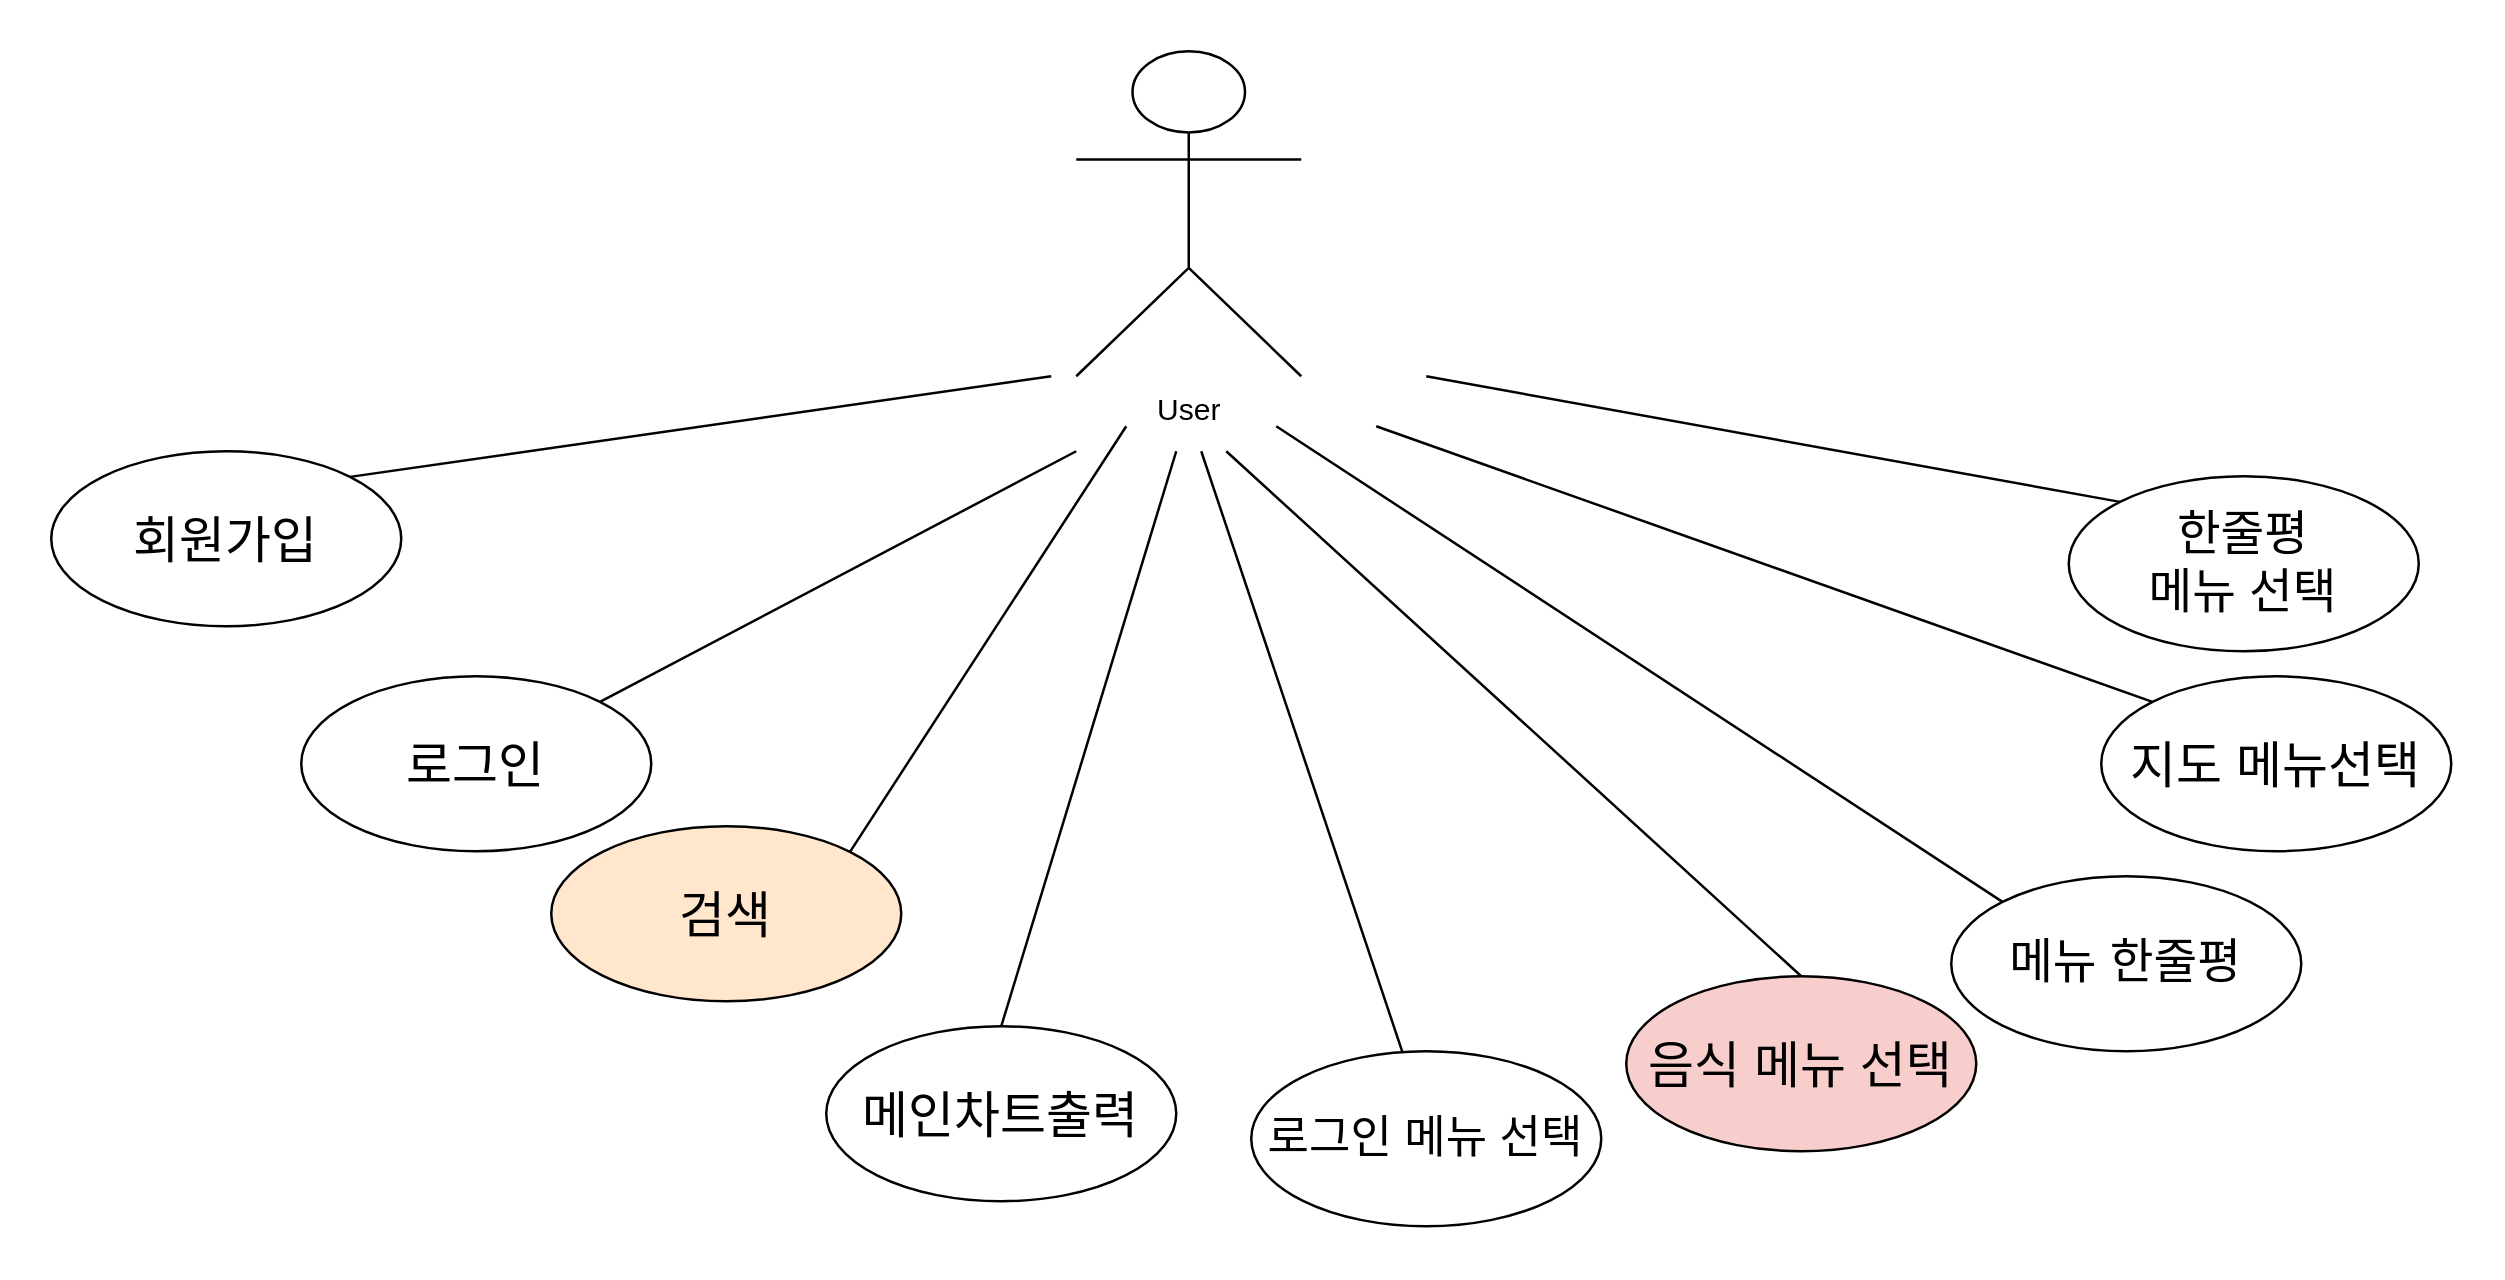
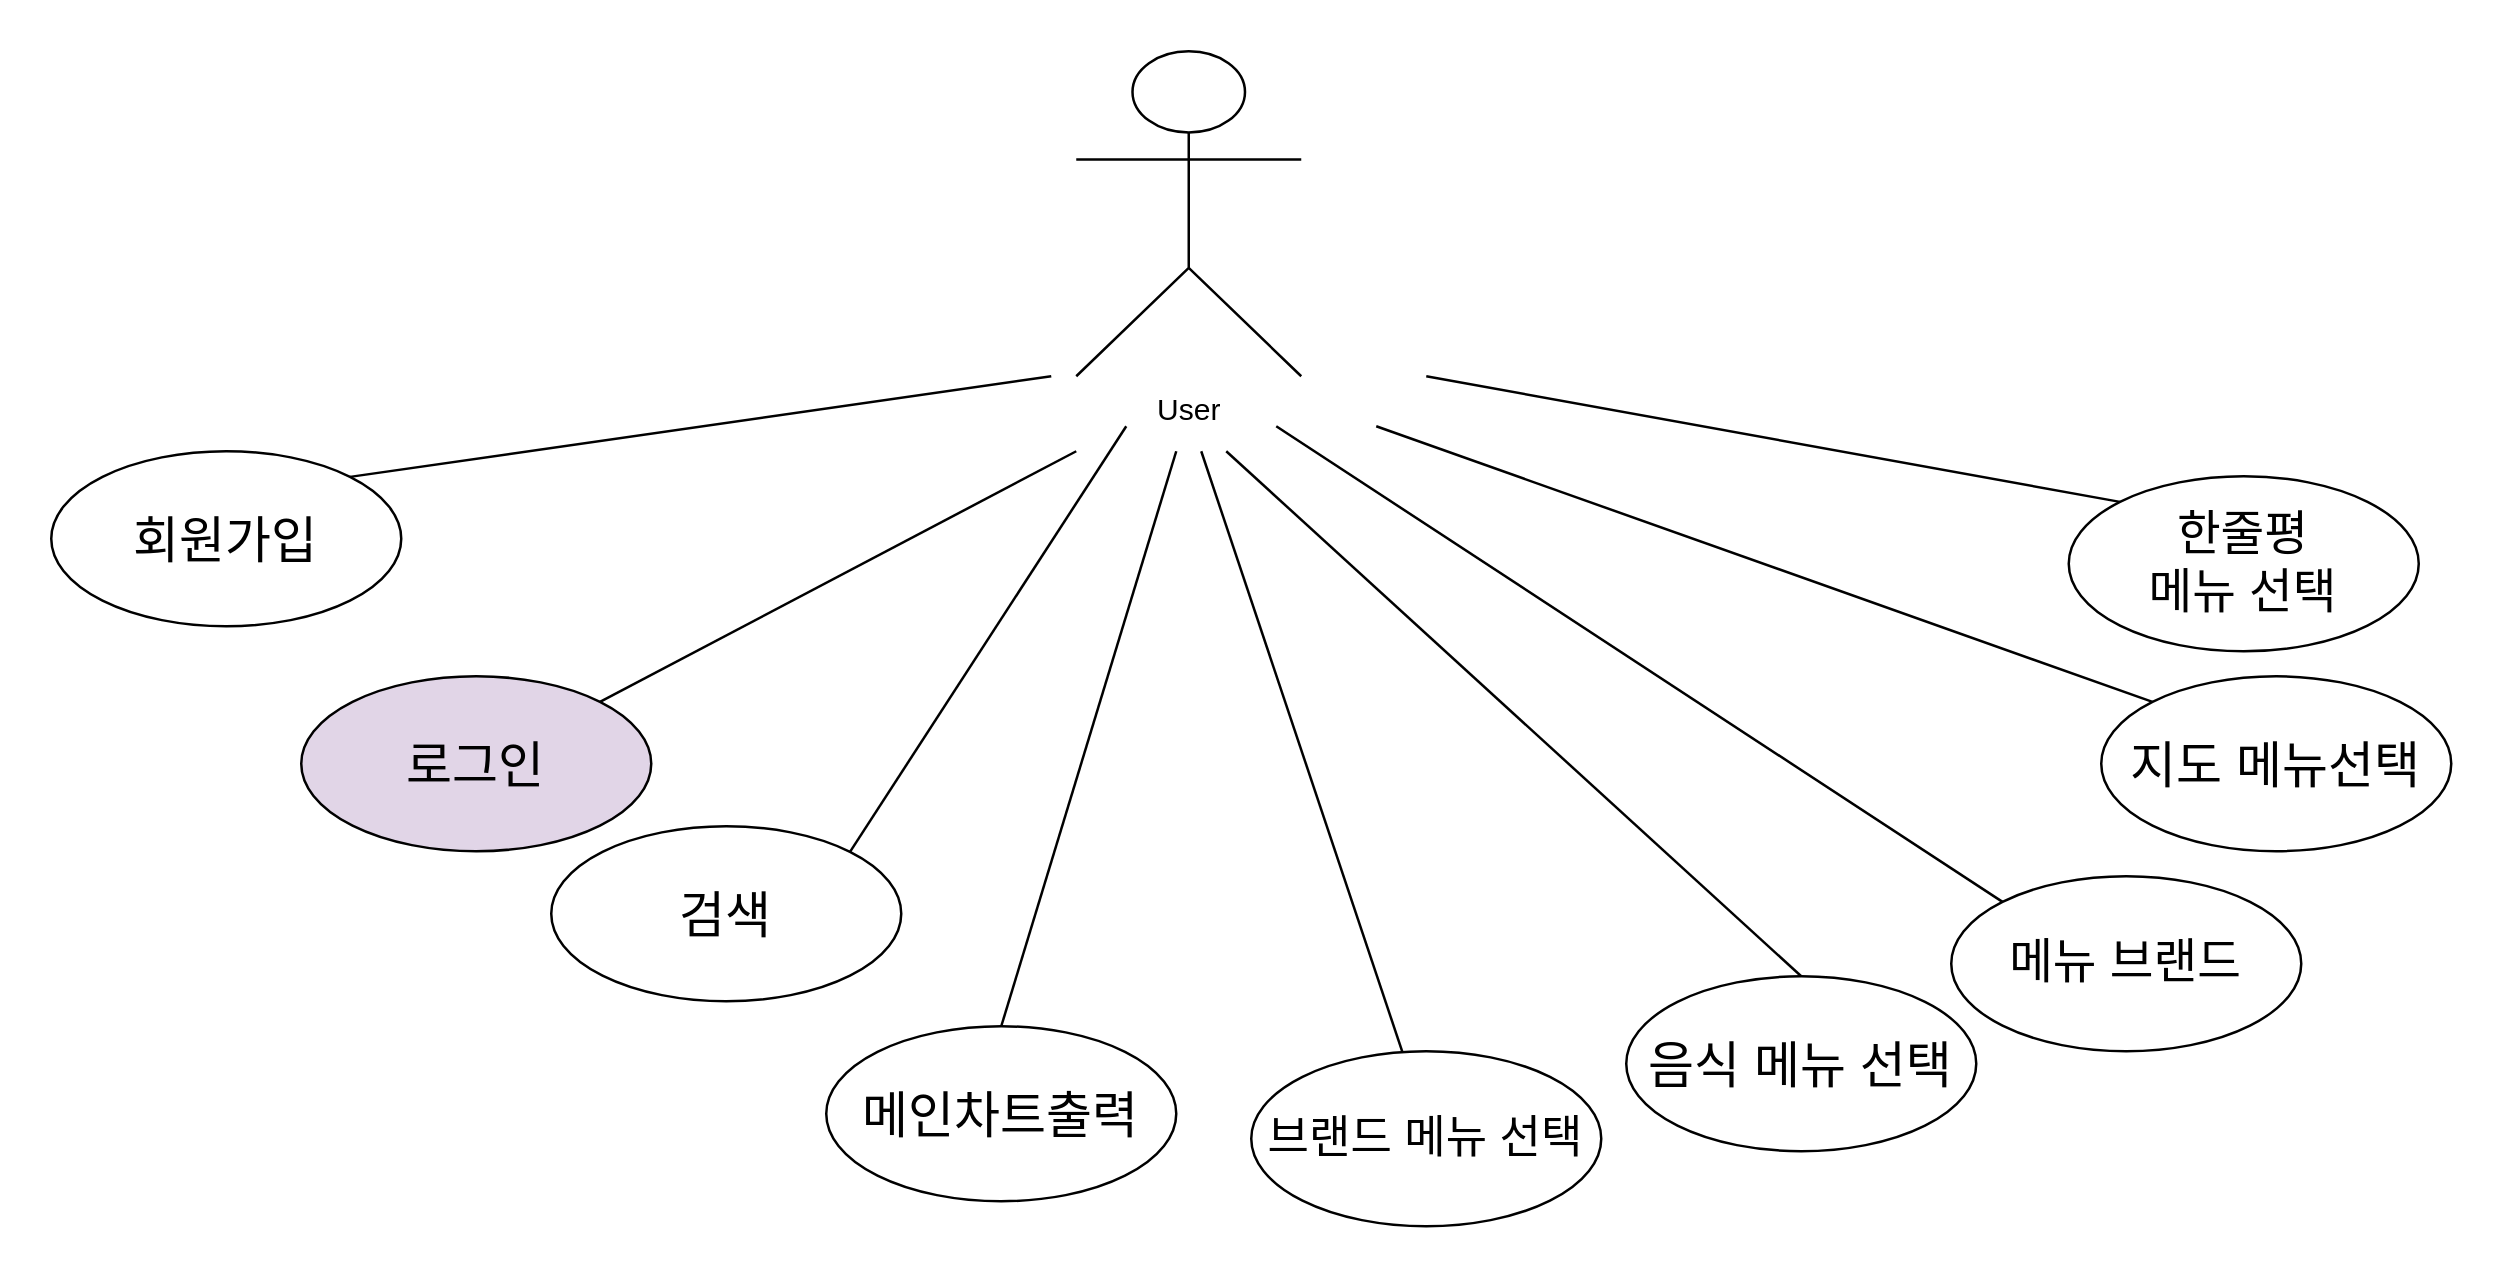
(476, 764) -> (476, 764)
(726, 914) -> (726, 914)
(2126, 964) -> (2126, 964)
(1801, 1064) -> (1801, 1064)
(1426, 1139) -> (1426, 1139)
